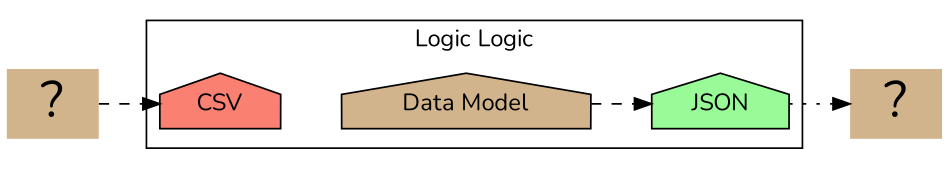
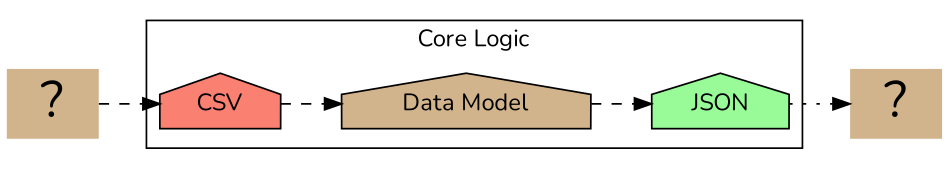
(474, 40) -> (474, 40)
none -> (302, 104)
